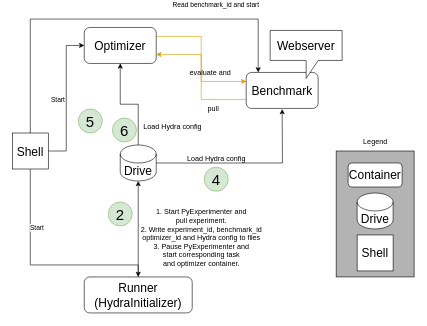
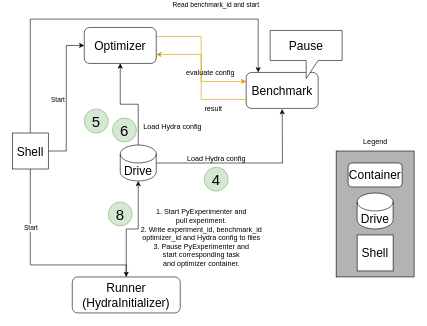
(306, 45) -> (306, 45)
(211, 73) -> (211, 73)
(214, 108) -> (214, 108)
(90, 121) -> (96, 121)
(120, 214) -> (120, 214)
(138, 295) -> (126, 295)
